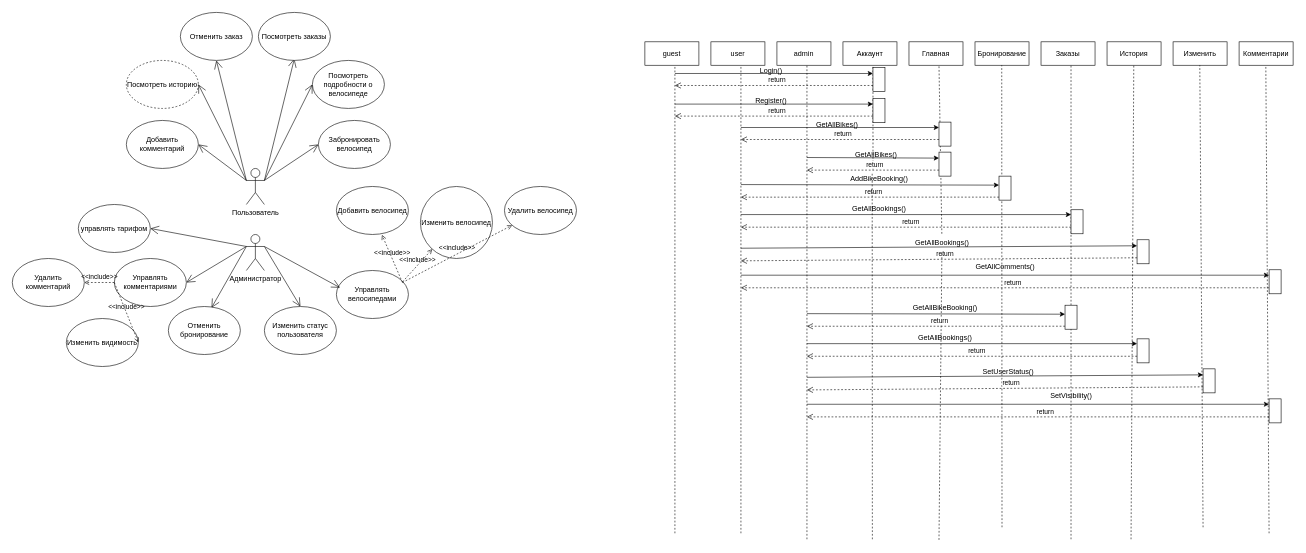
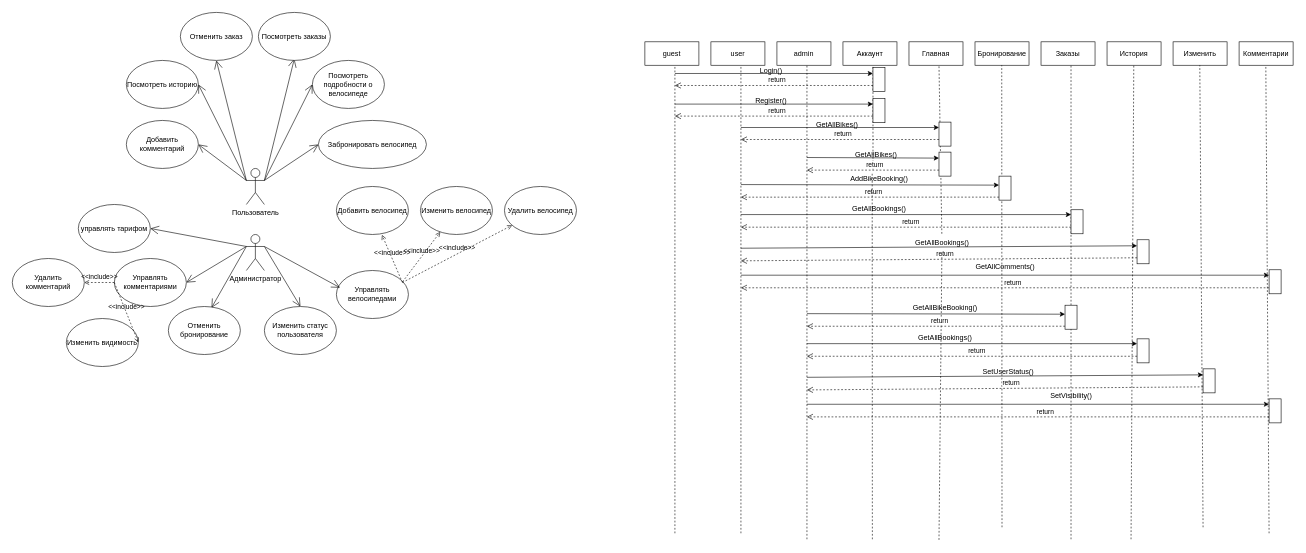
(162, 84) -> (162, 84)
(354, 144) -> (372, 144)
(456, 222) -> (456, 210)
